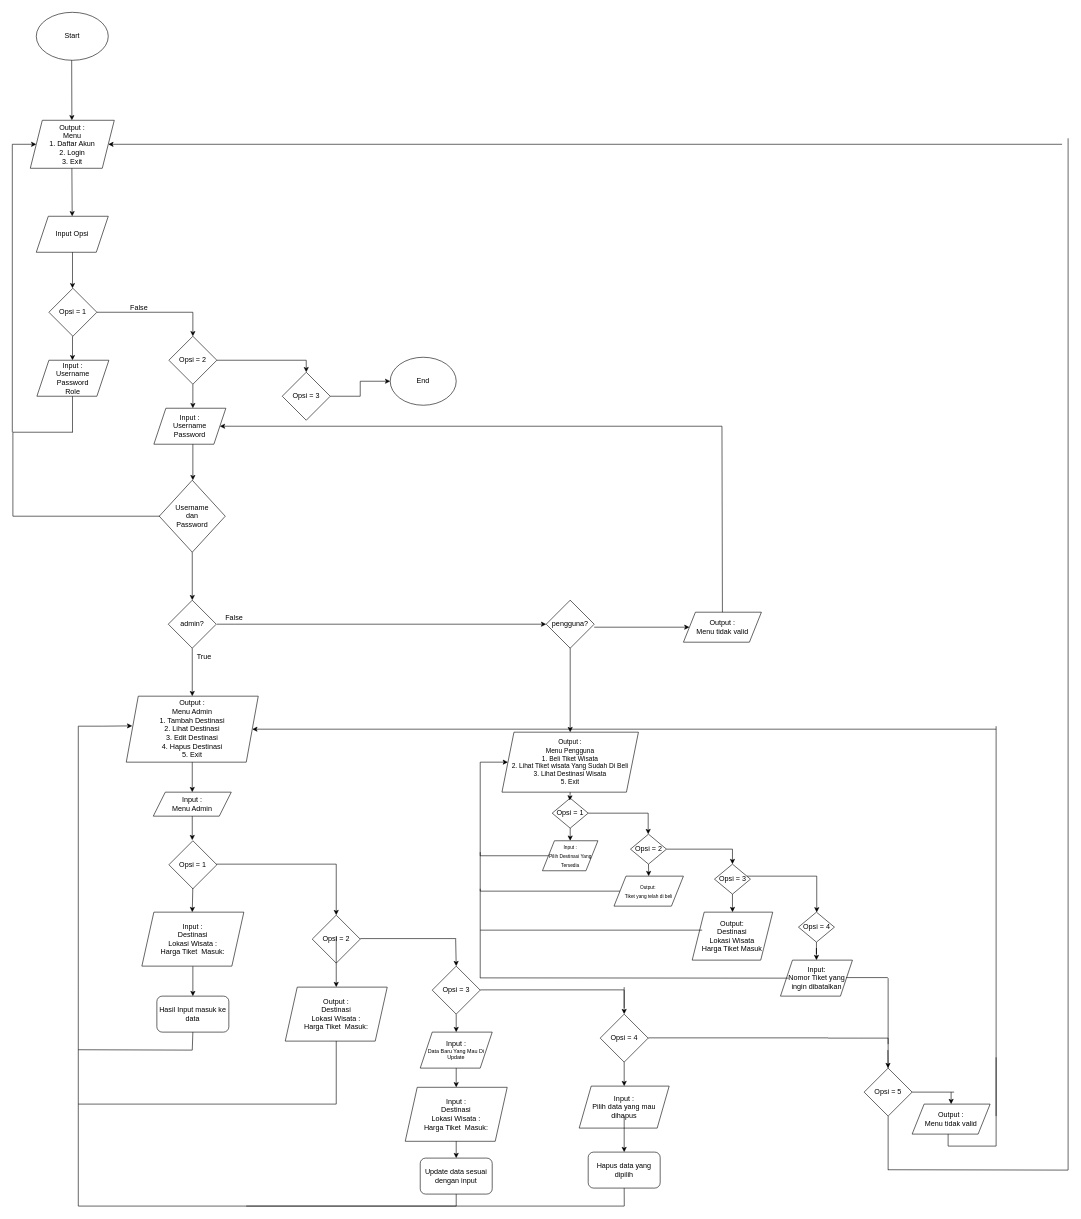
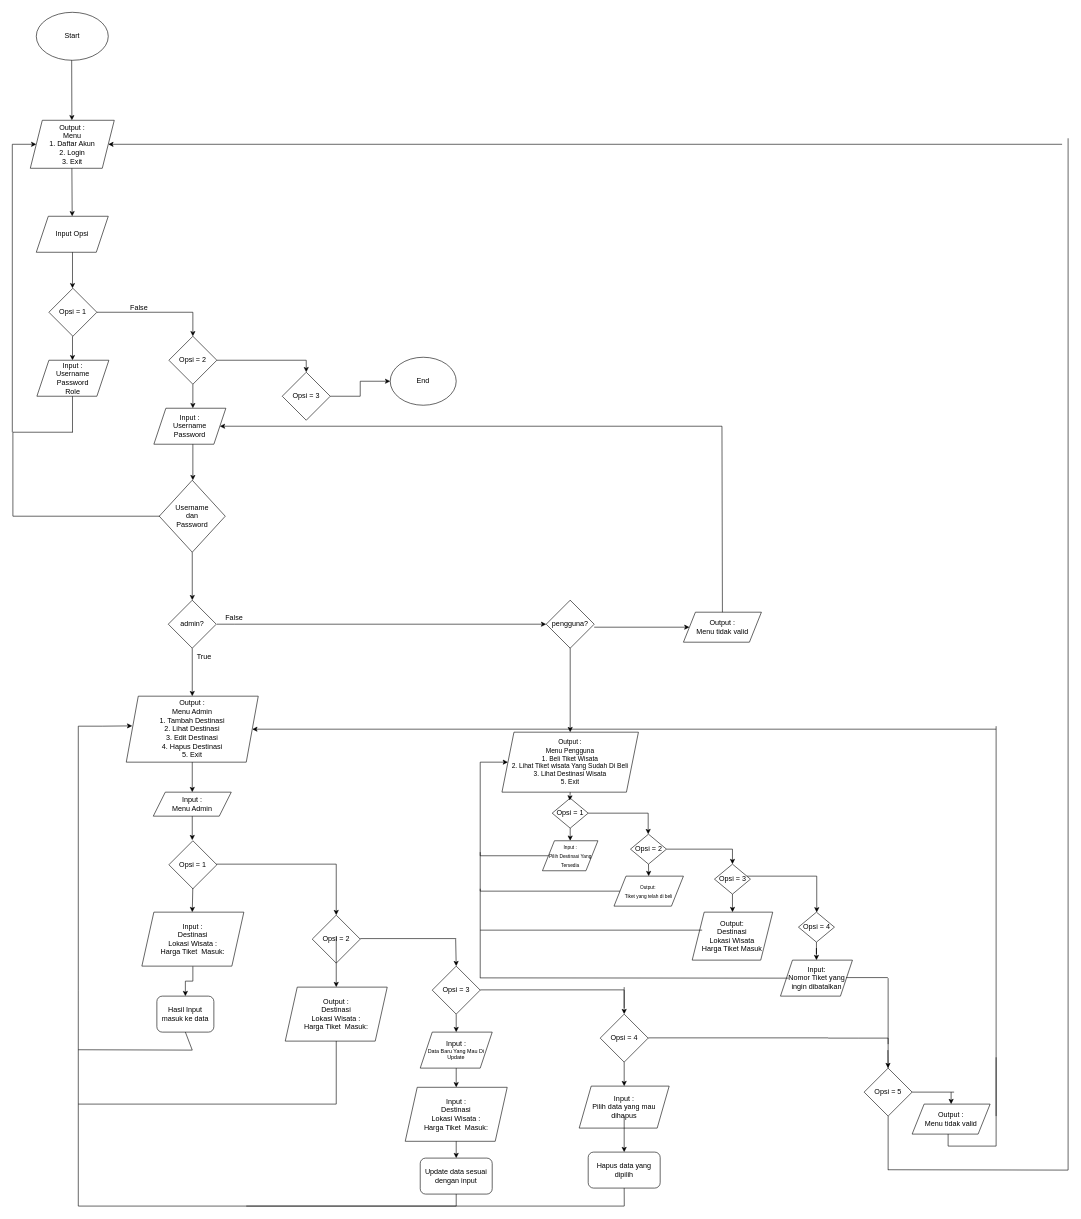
(193, 1014) -> (185, 1014)
